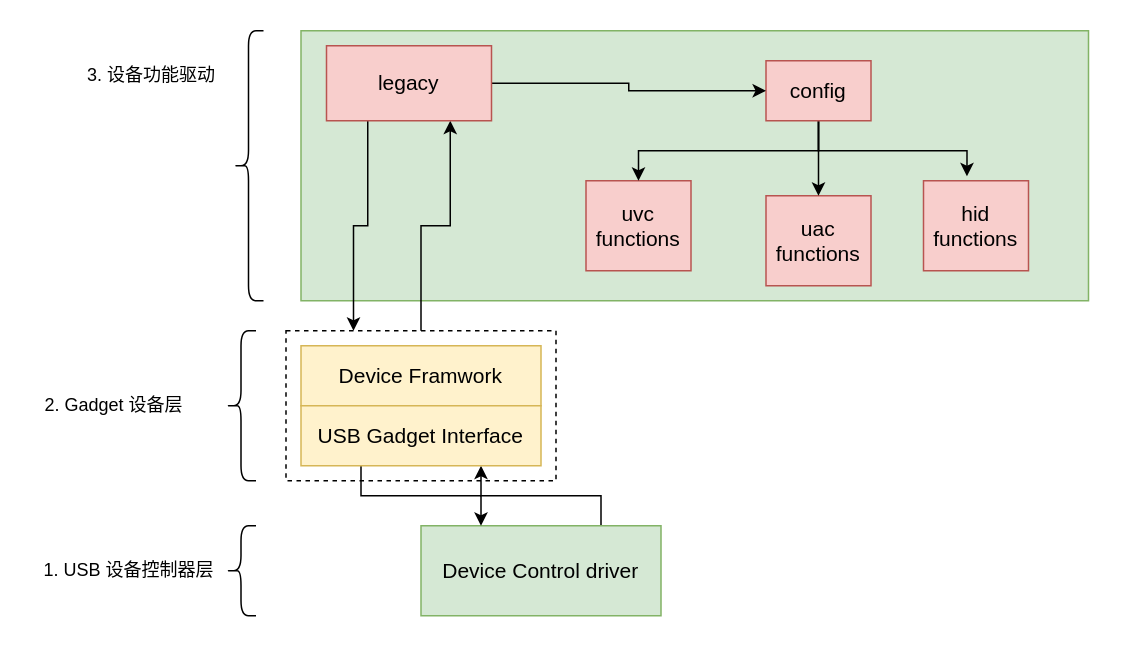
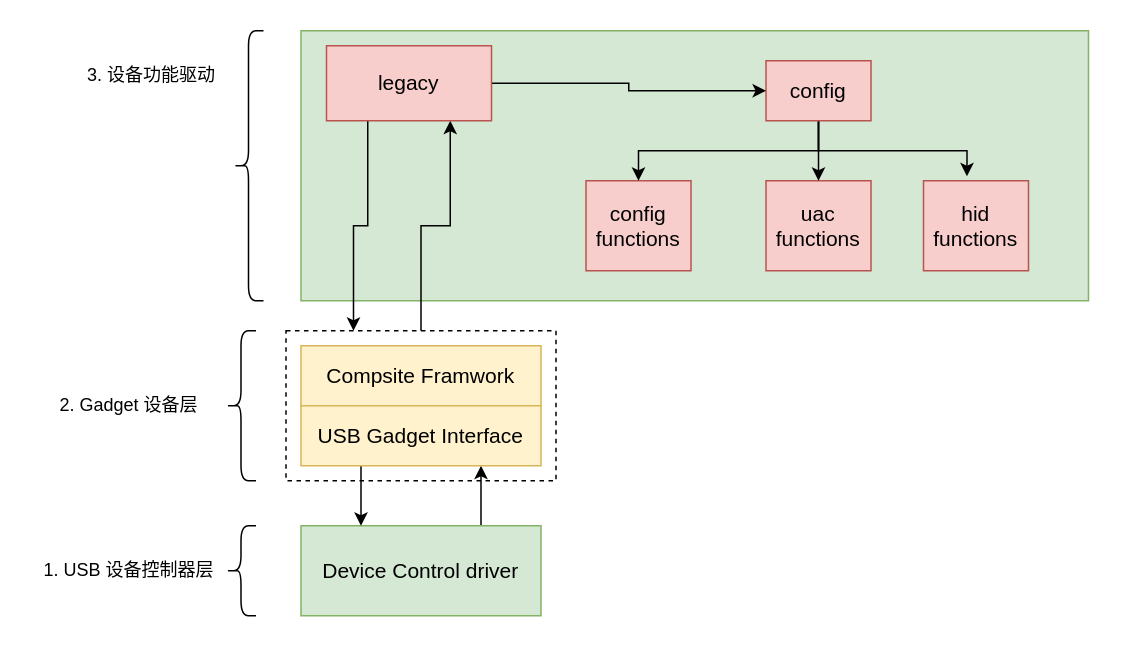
(638, 226) -> (638, 226)
(818, 241) -> (818, 226)
(421, 376) -> (421, 376)
(113, 406) -> (128, 406)
(541, 571) -> (421, 571)
